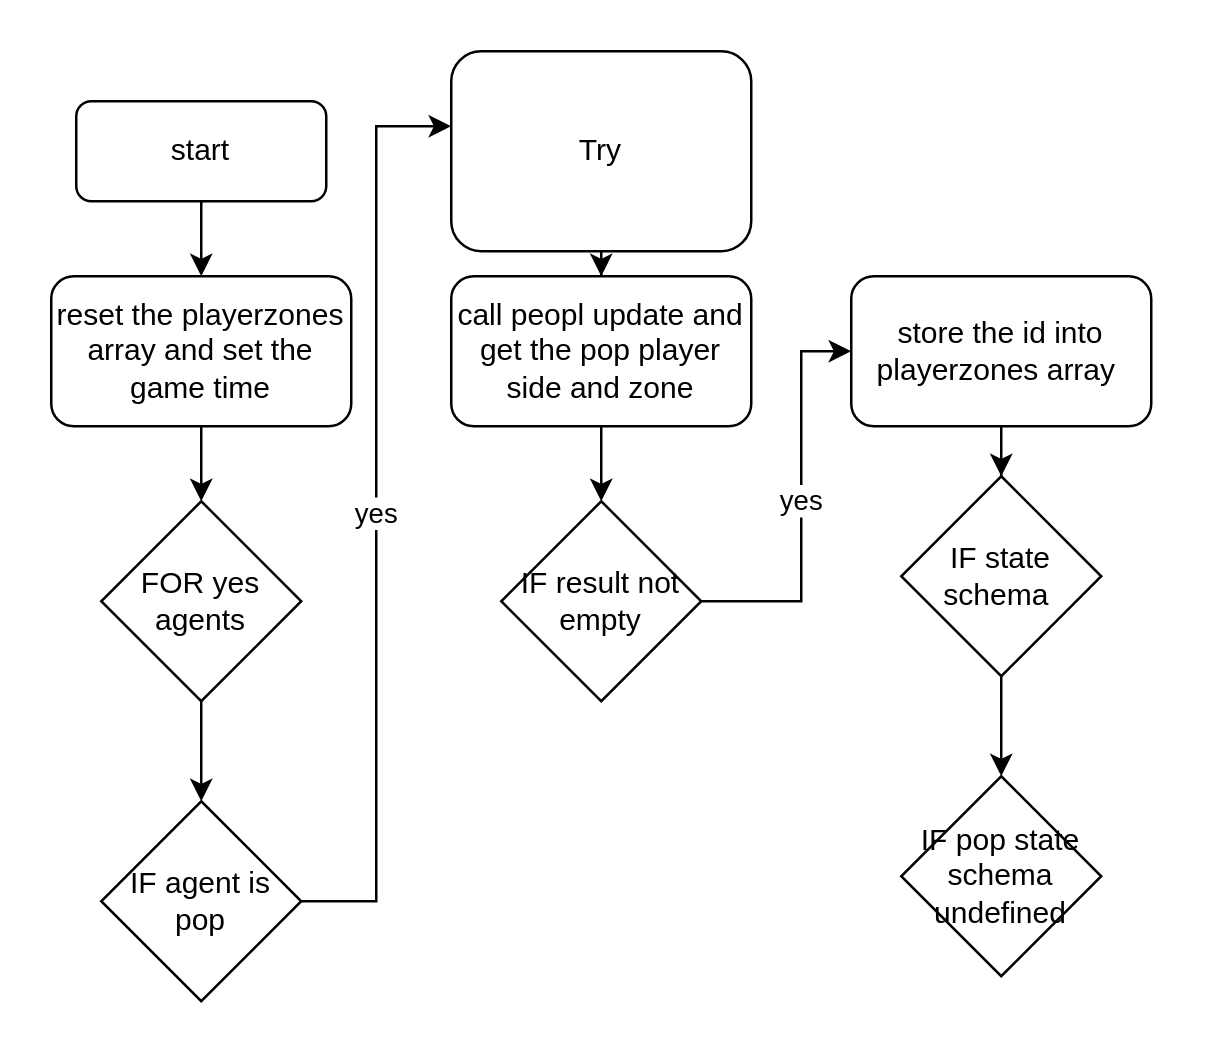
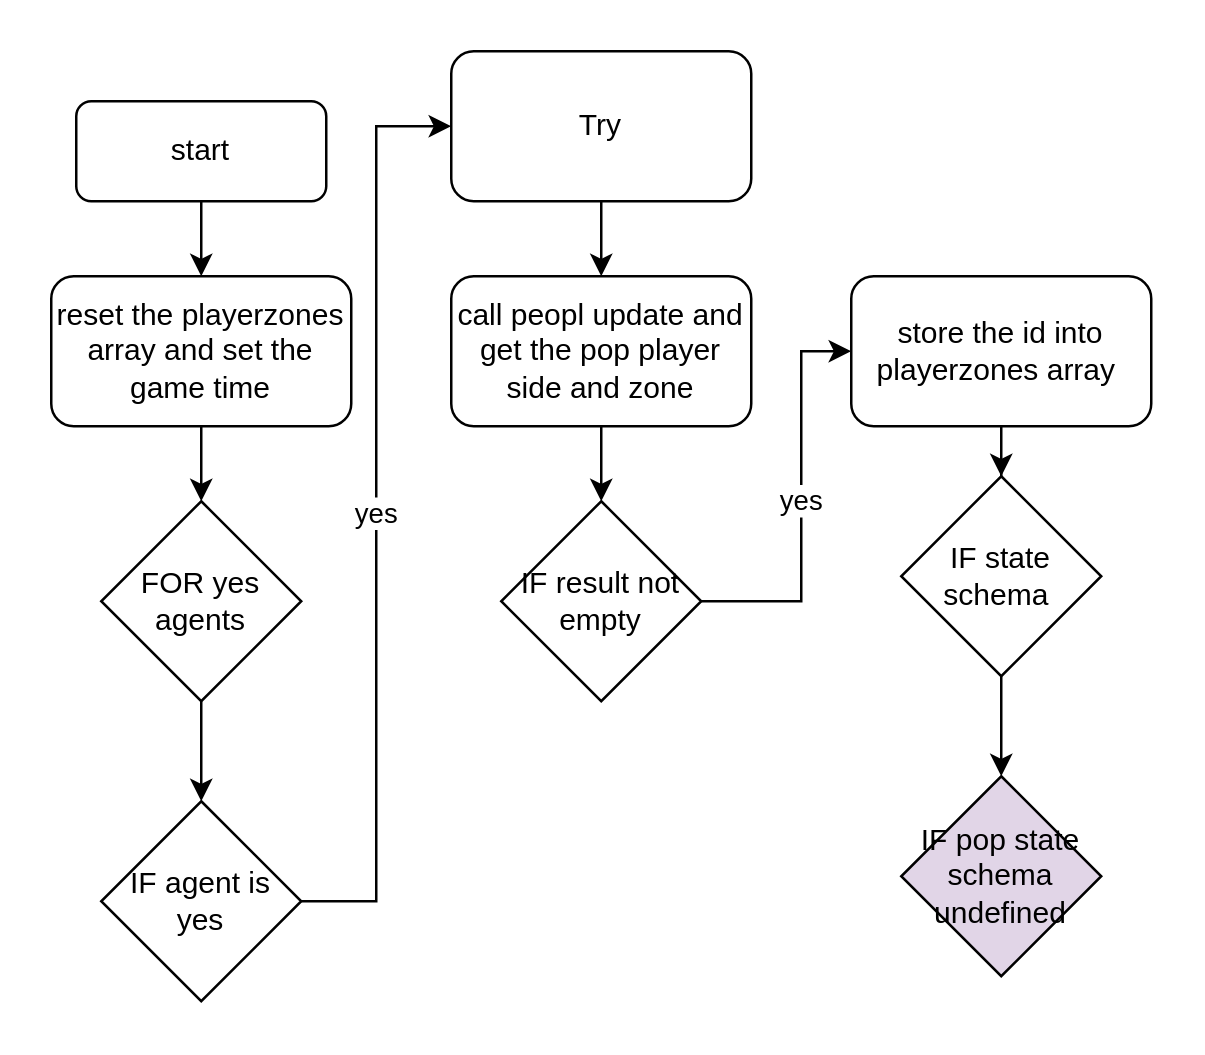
(601, 151) -> (601, 126)
(1001, 876) -> (1001, 876)
(201, 901) -> (201, 901)
